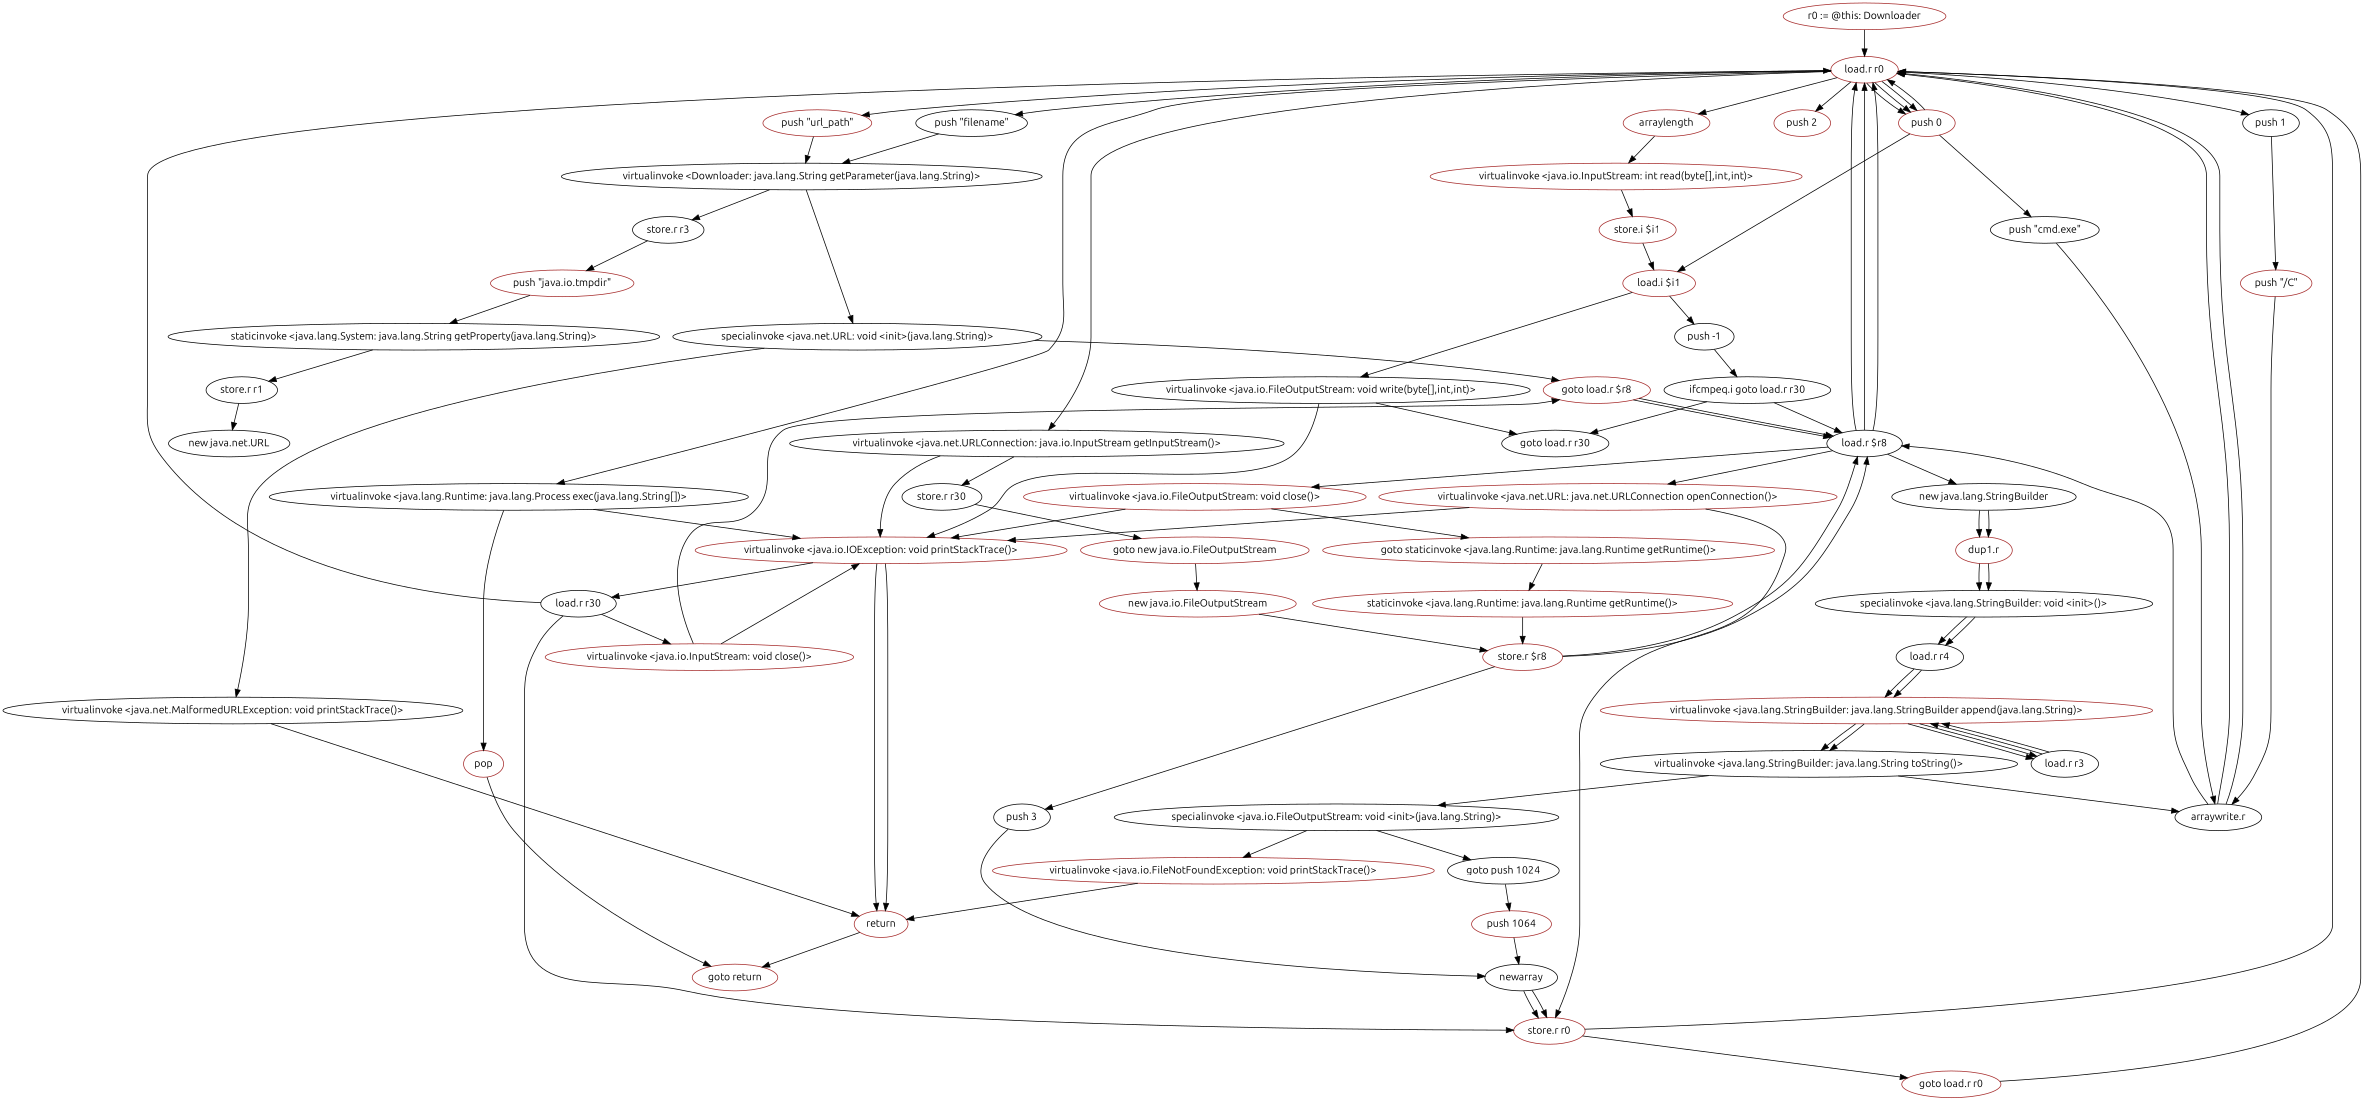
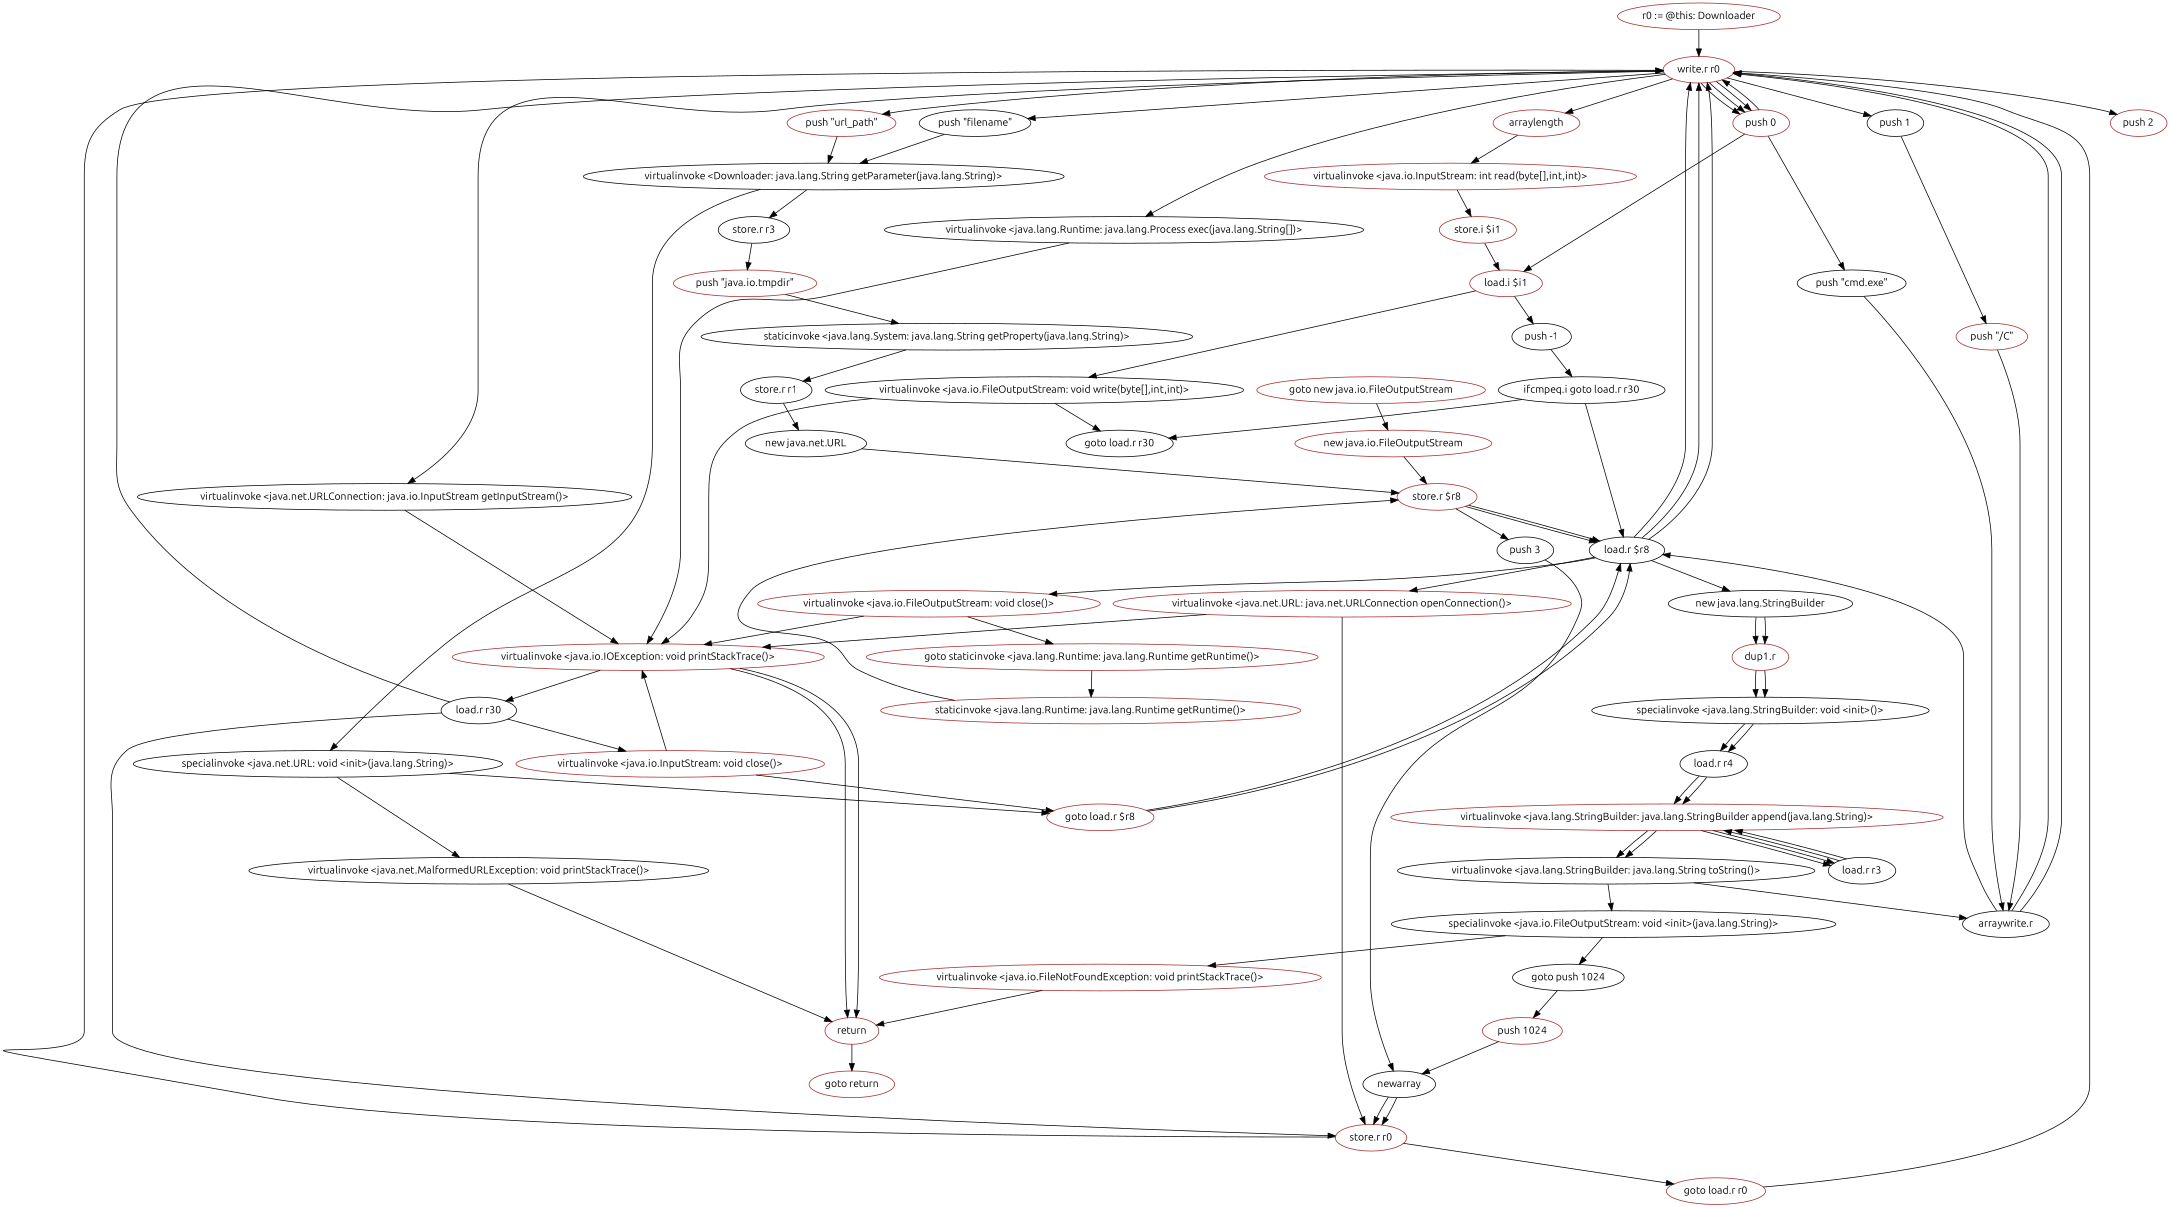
(1865, 70) -> (1699, 70)
none -> (1126, 471)
(942, 497) -> none
(484, 764) -> none
(1512, 924) -> (1522, 1031)
